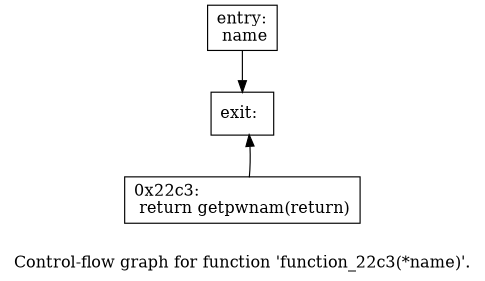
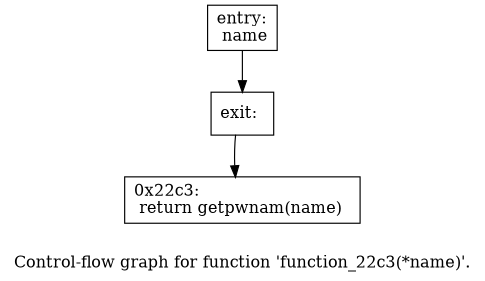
(250, 162) -> (235, 150)
(242, 208) -> (238, 208)
